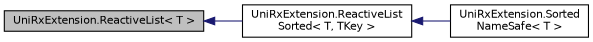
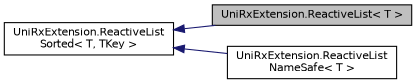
(229, 21) -> (200, 27)
(519, 21) -> (312, 63)
